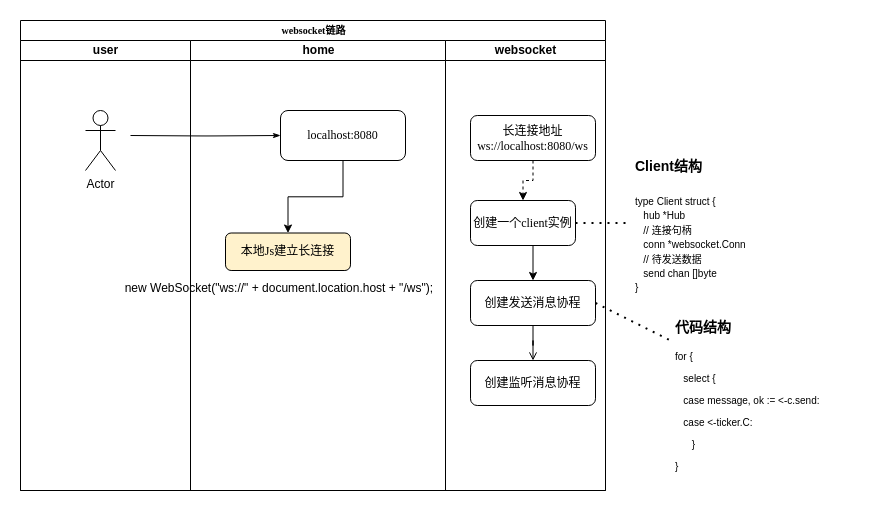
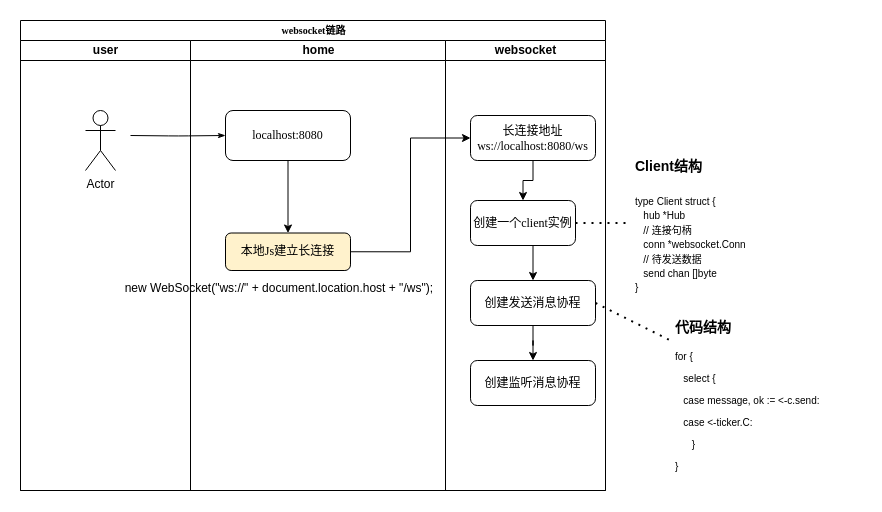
(343, 136) -> (288, 136)
(532, 181) -> (532, 181)
none -> (411, 198)
(533, 353) -> (533, 352)
